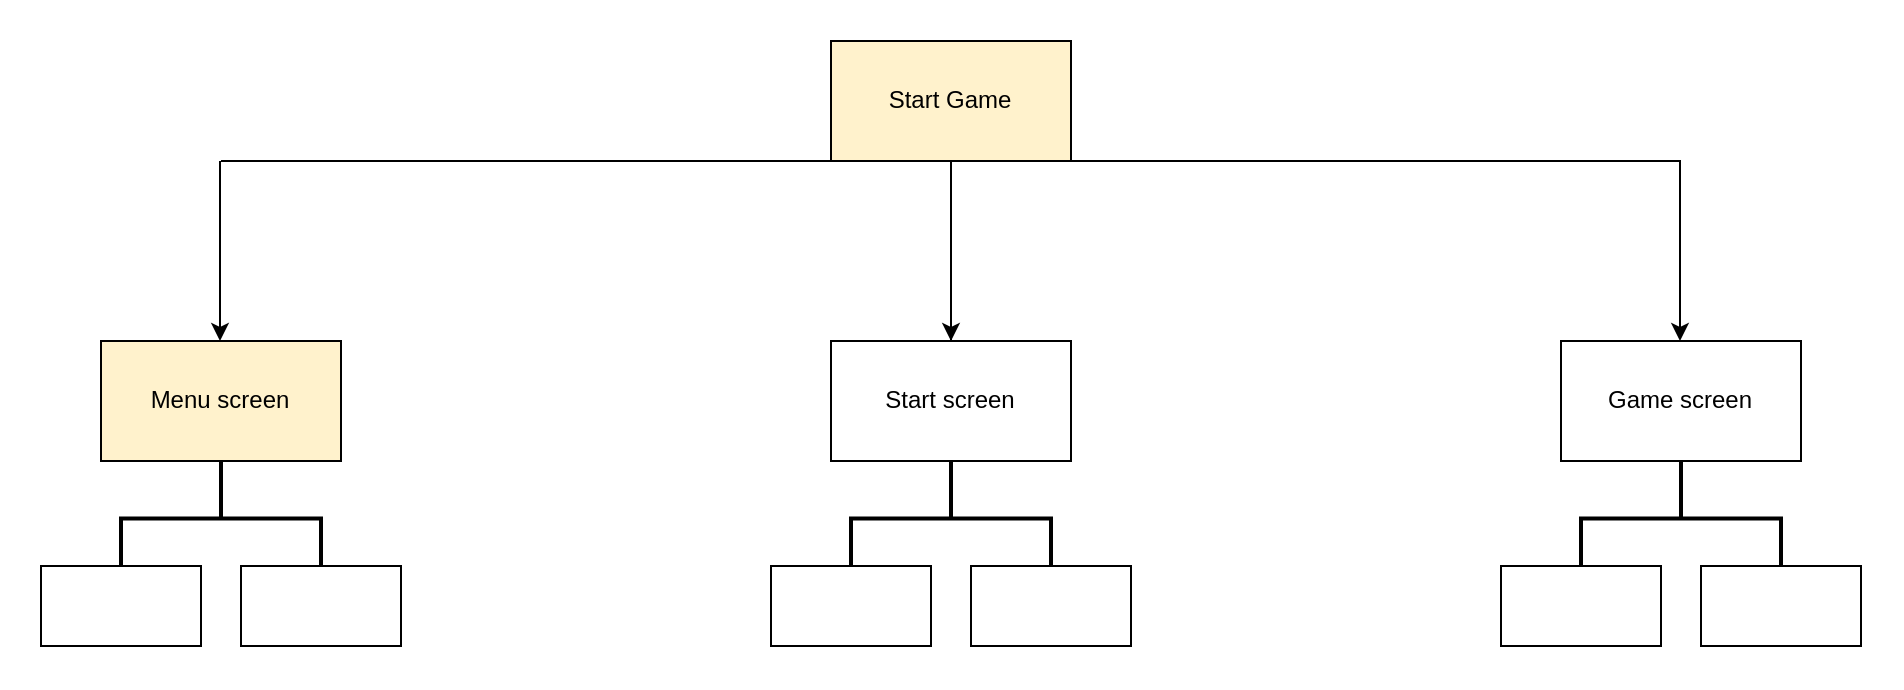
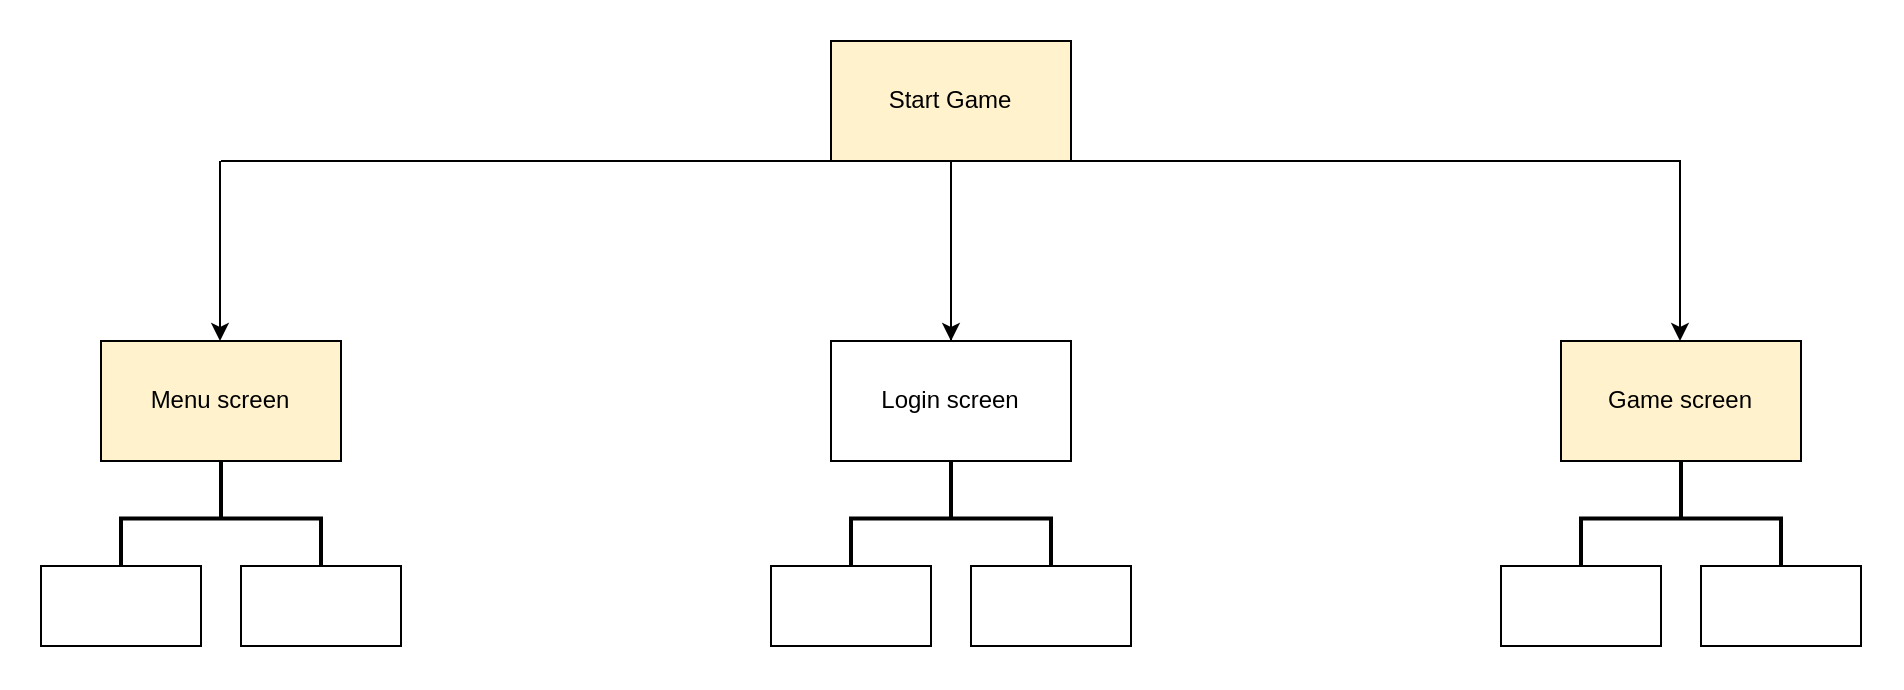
(951, 401) -> (951, 401)
(1681, 401) -> (1681, 401)
